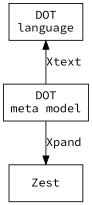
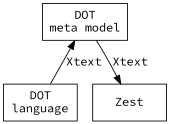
(46, 67) -> (60, 66)
(64, 143) -> (130, 62)
